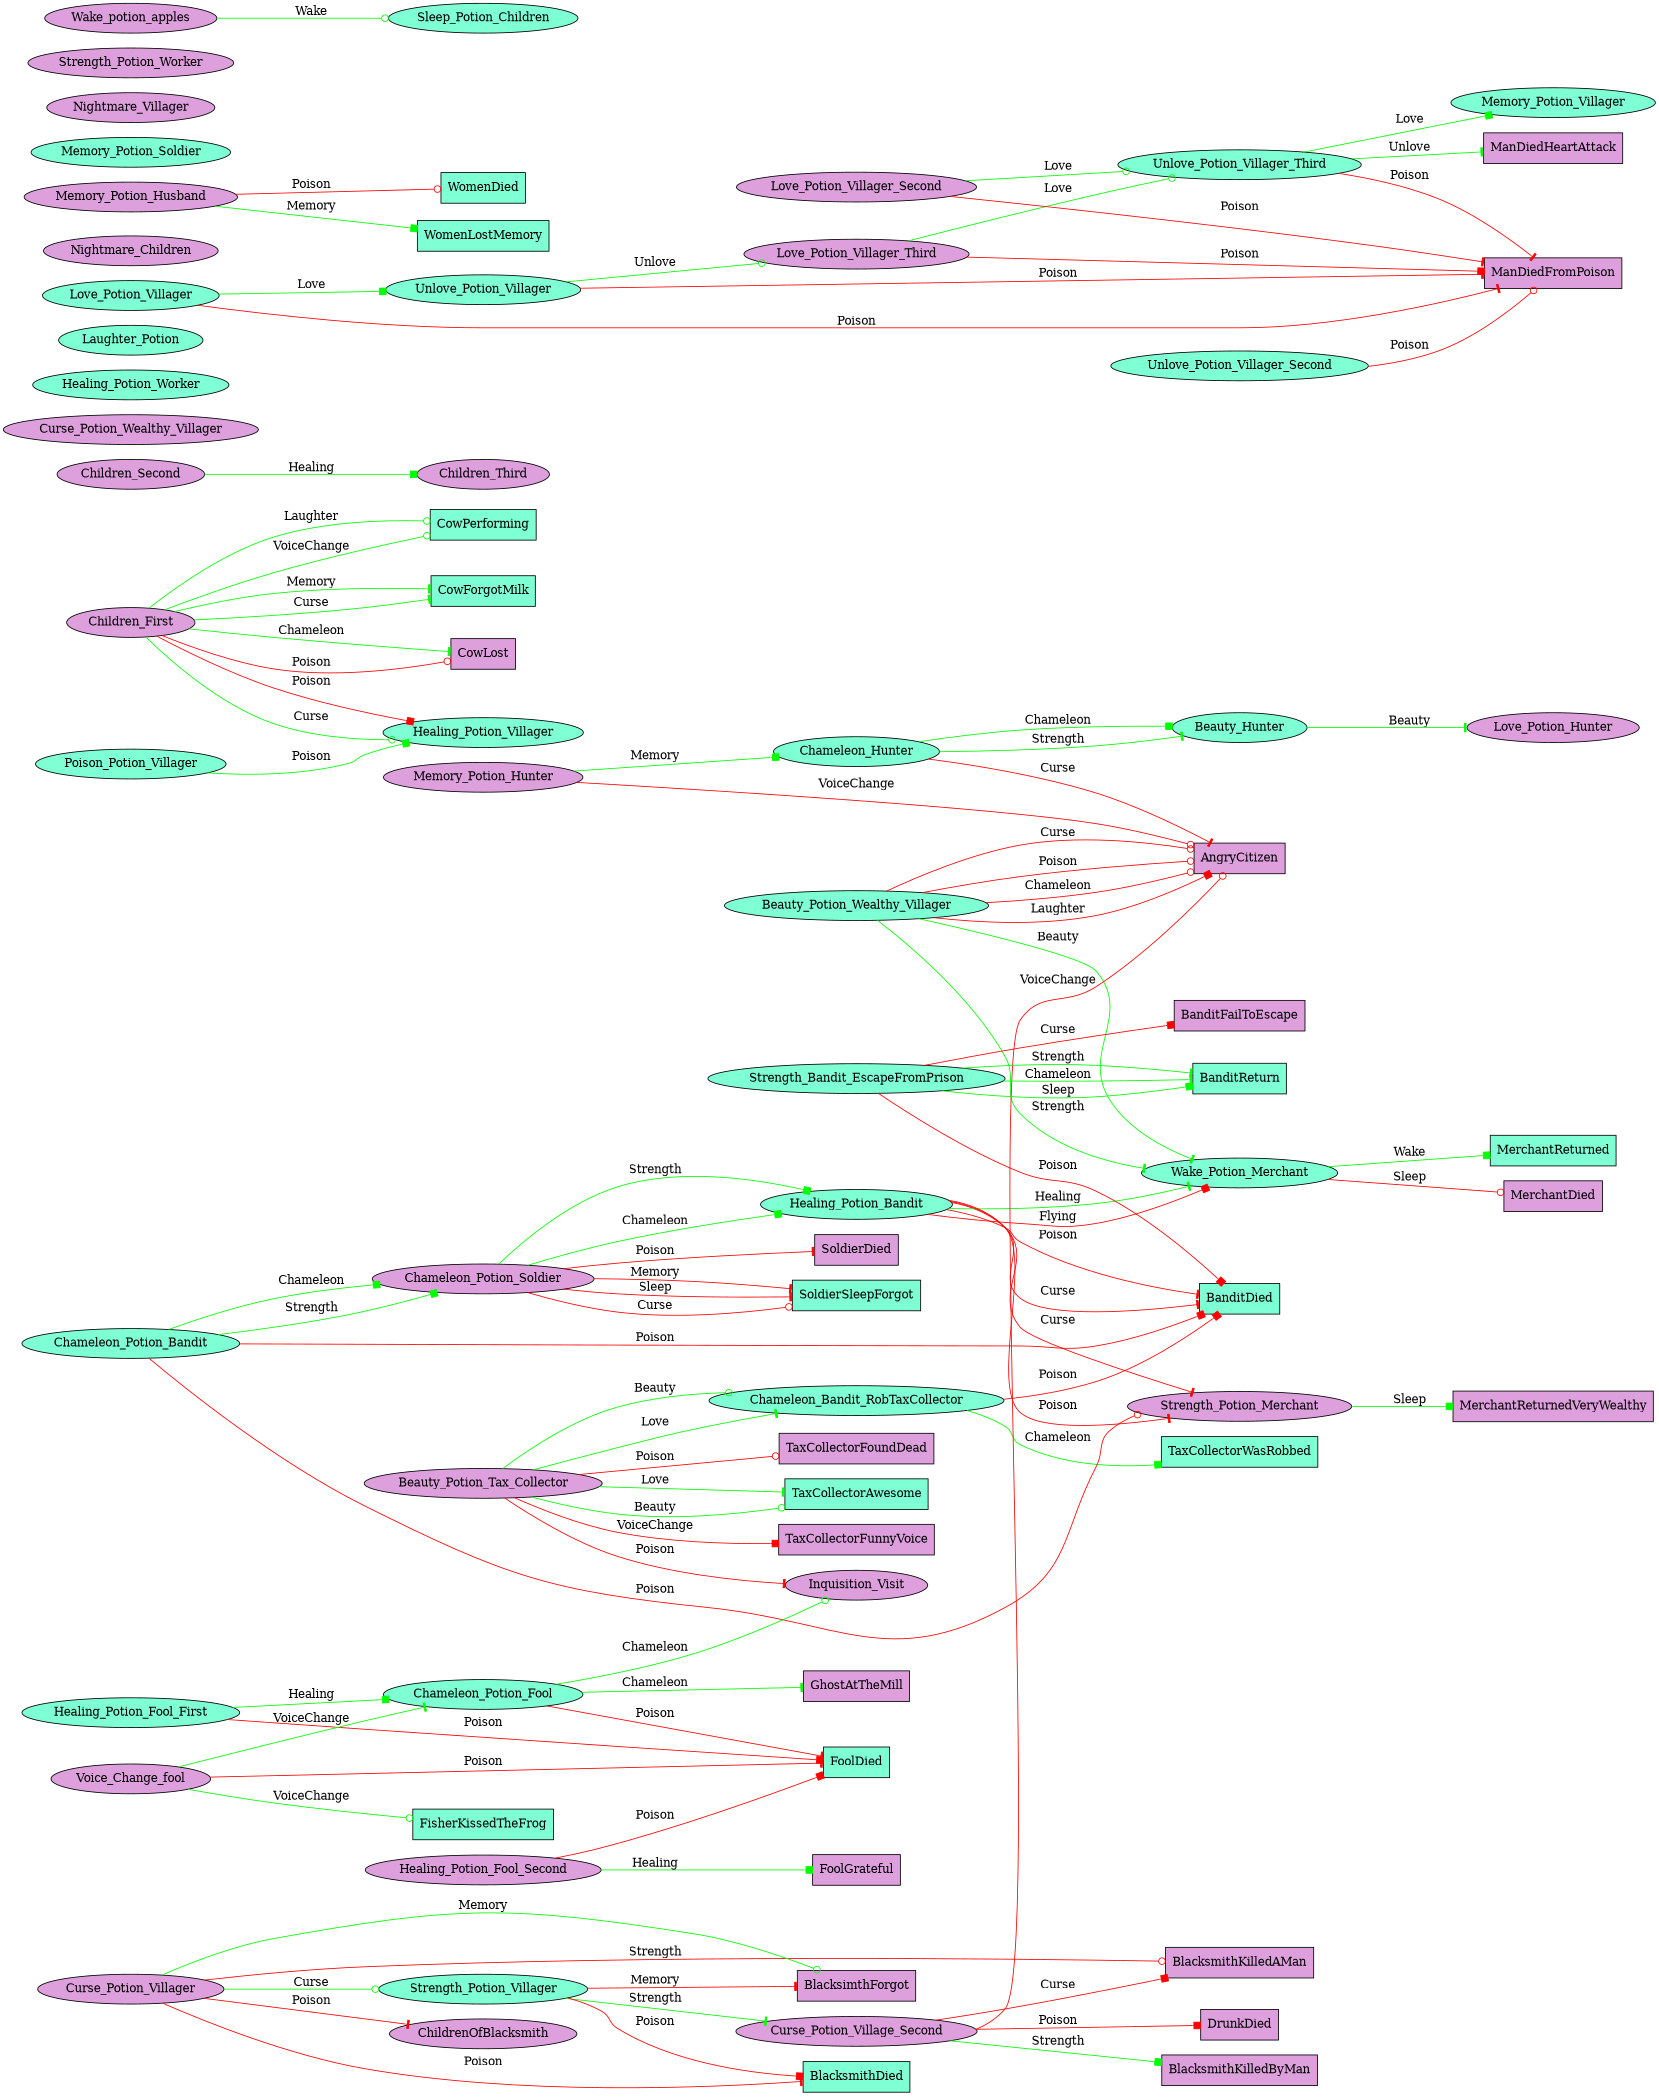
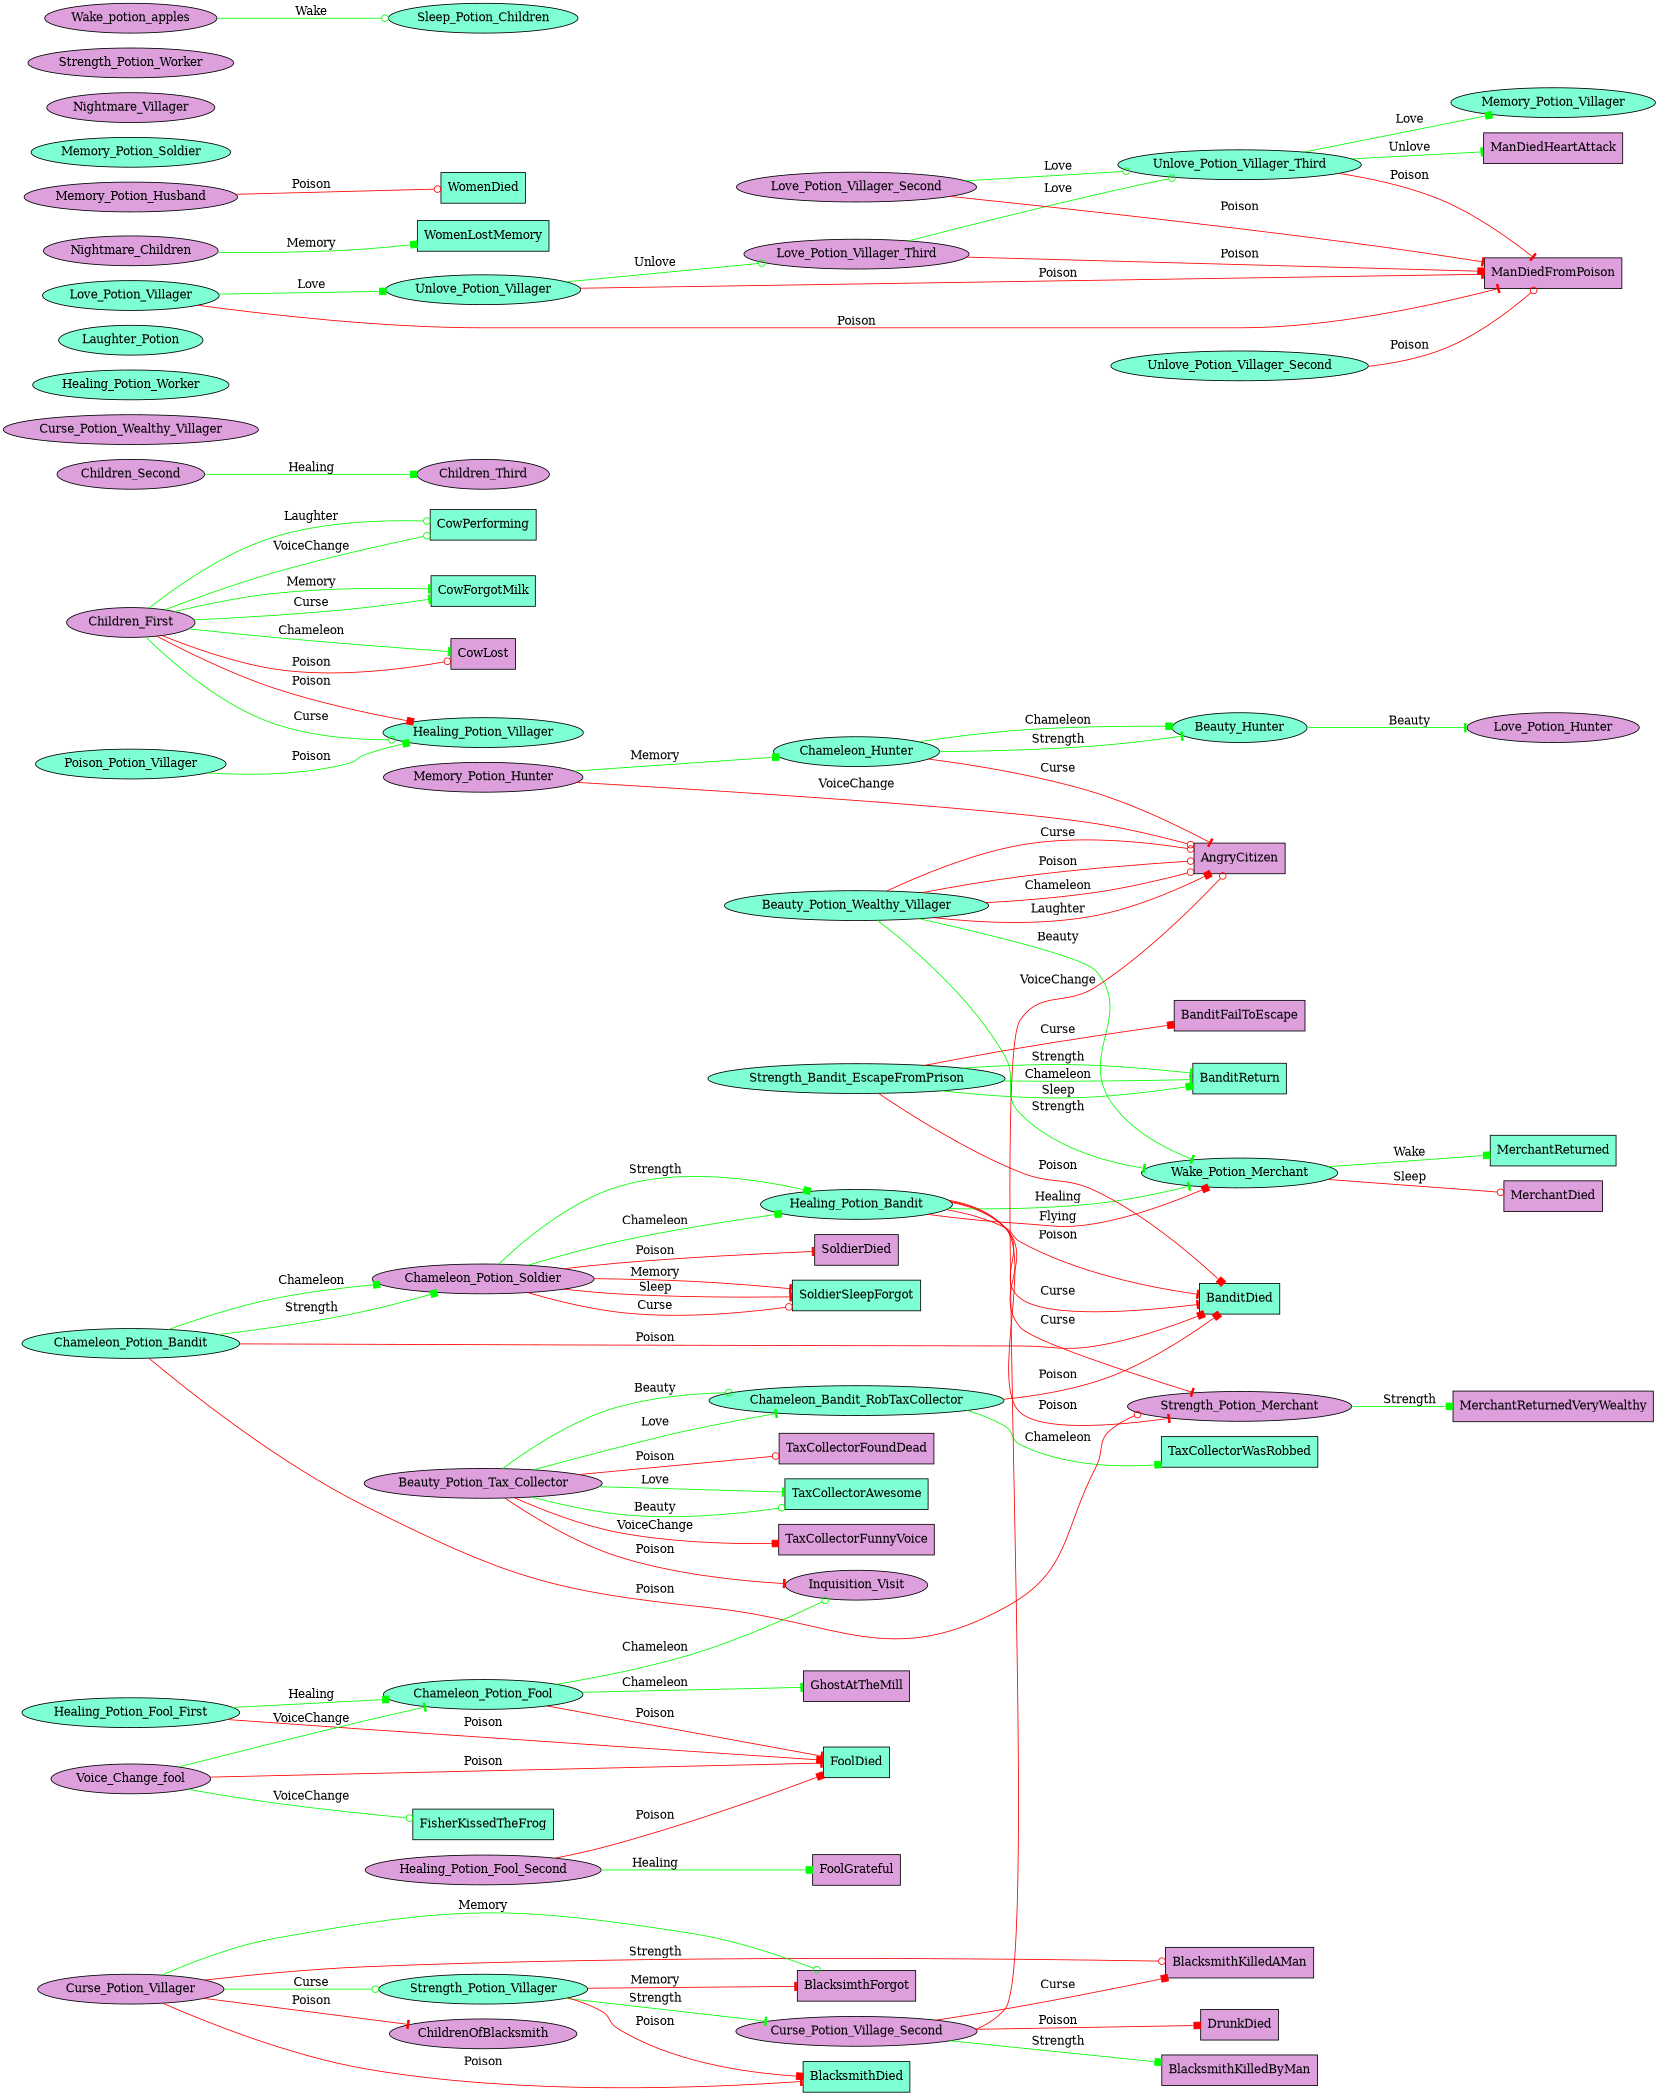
(312, 217) -> (313, 252)
(1410, 1400) -> (1410, 1400)
